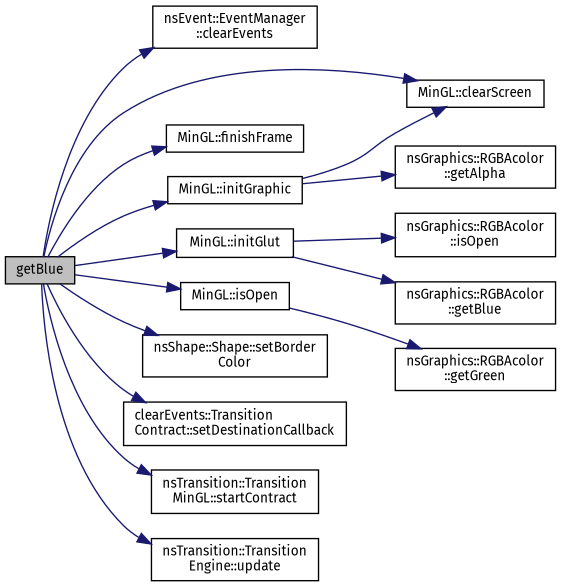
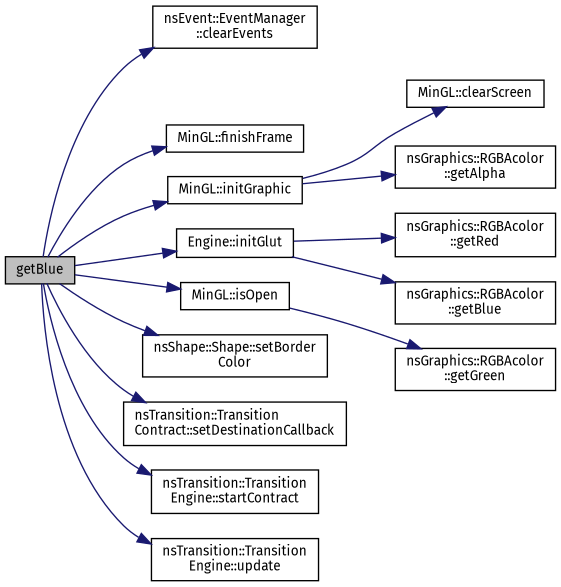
(178, 88) -> none
(475, 235) -> (475, 235)
(235, 243) -> (235, 243)
(235, 424) -> (235, 424)
(235, 492) -> (235, 492)
